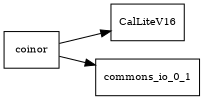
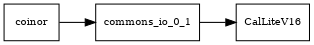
(80, 38) -> (213, 22)
